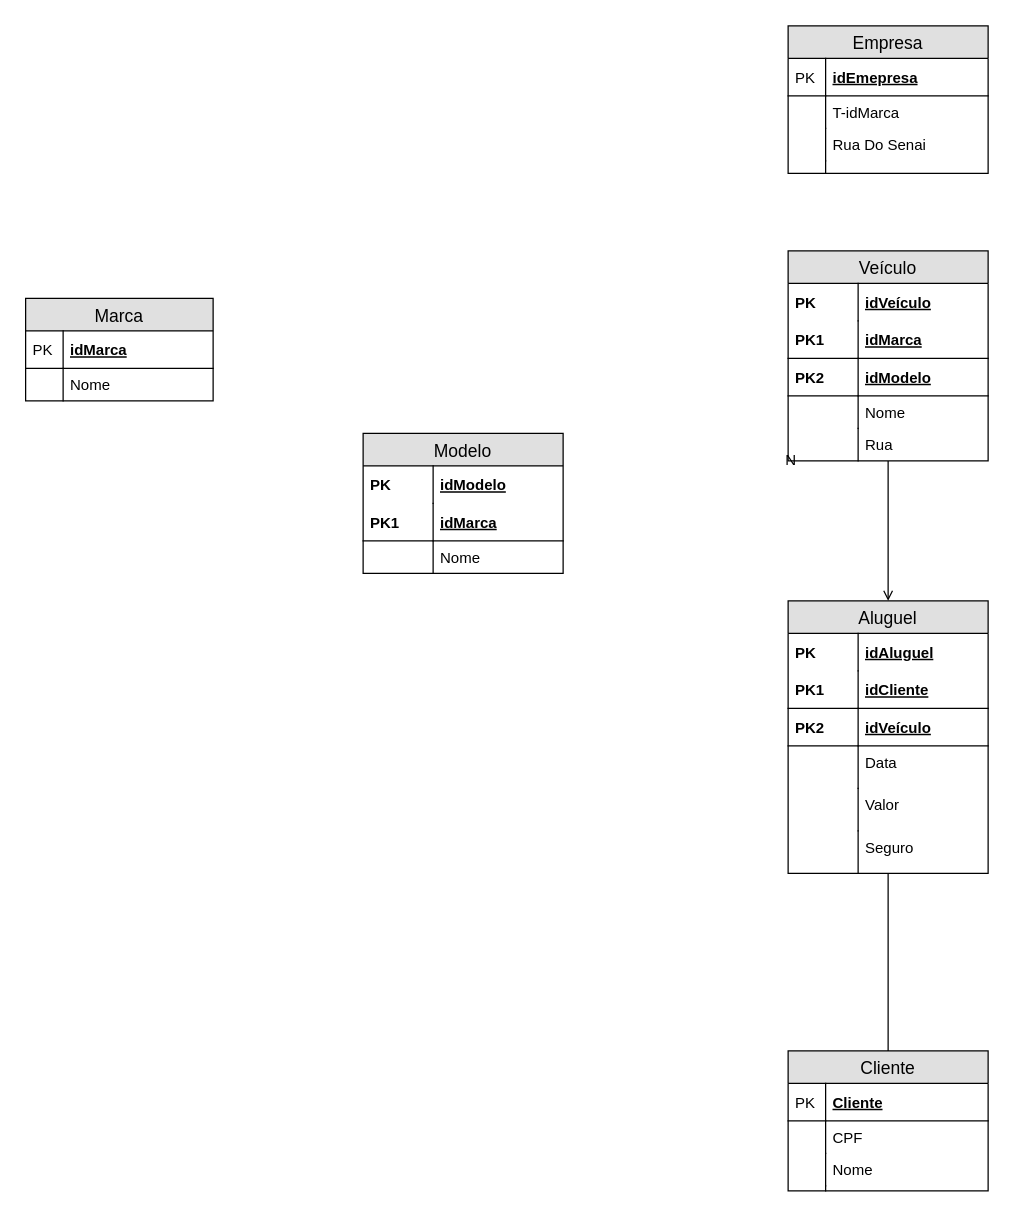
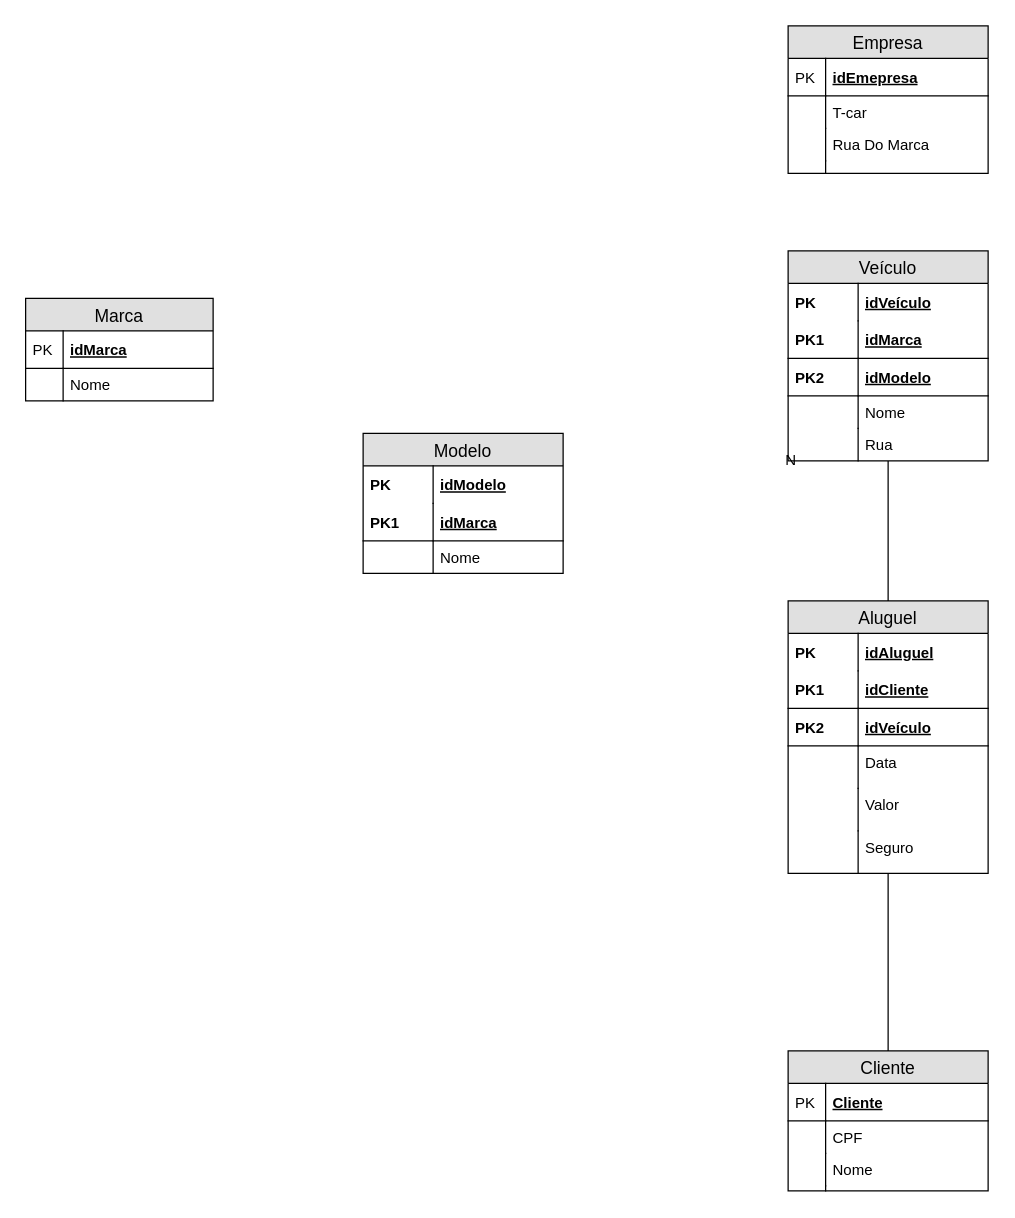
(868, 113) -> (854, 113)
(877, 145) -> (879, 145)
(888, 594) -> (888, 595)
